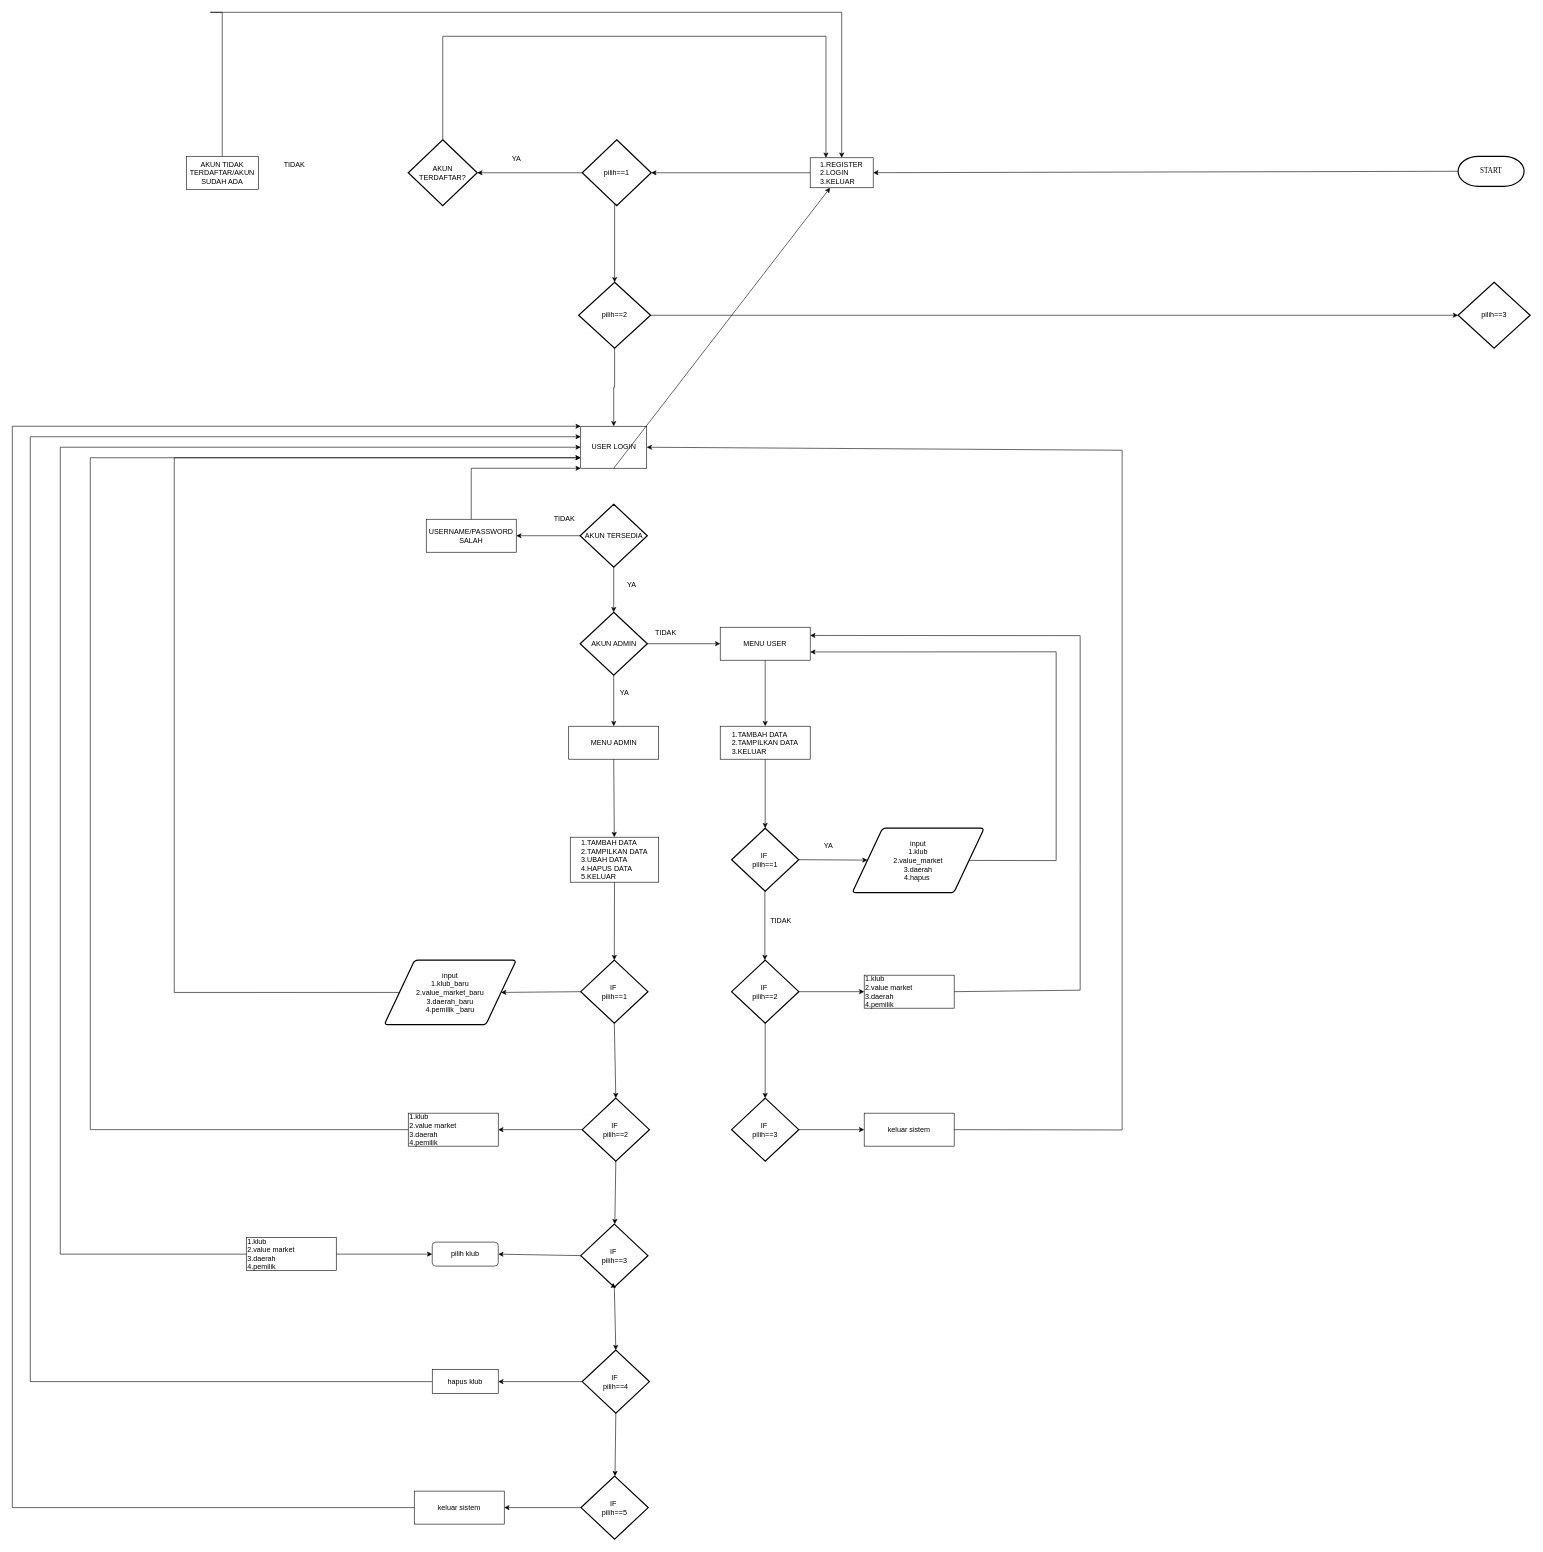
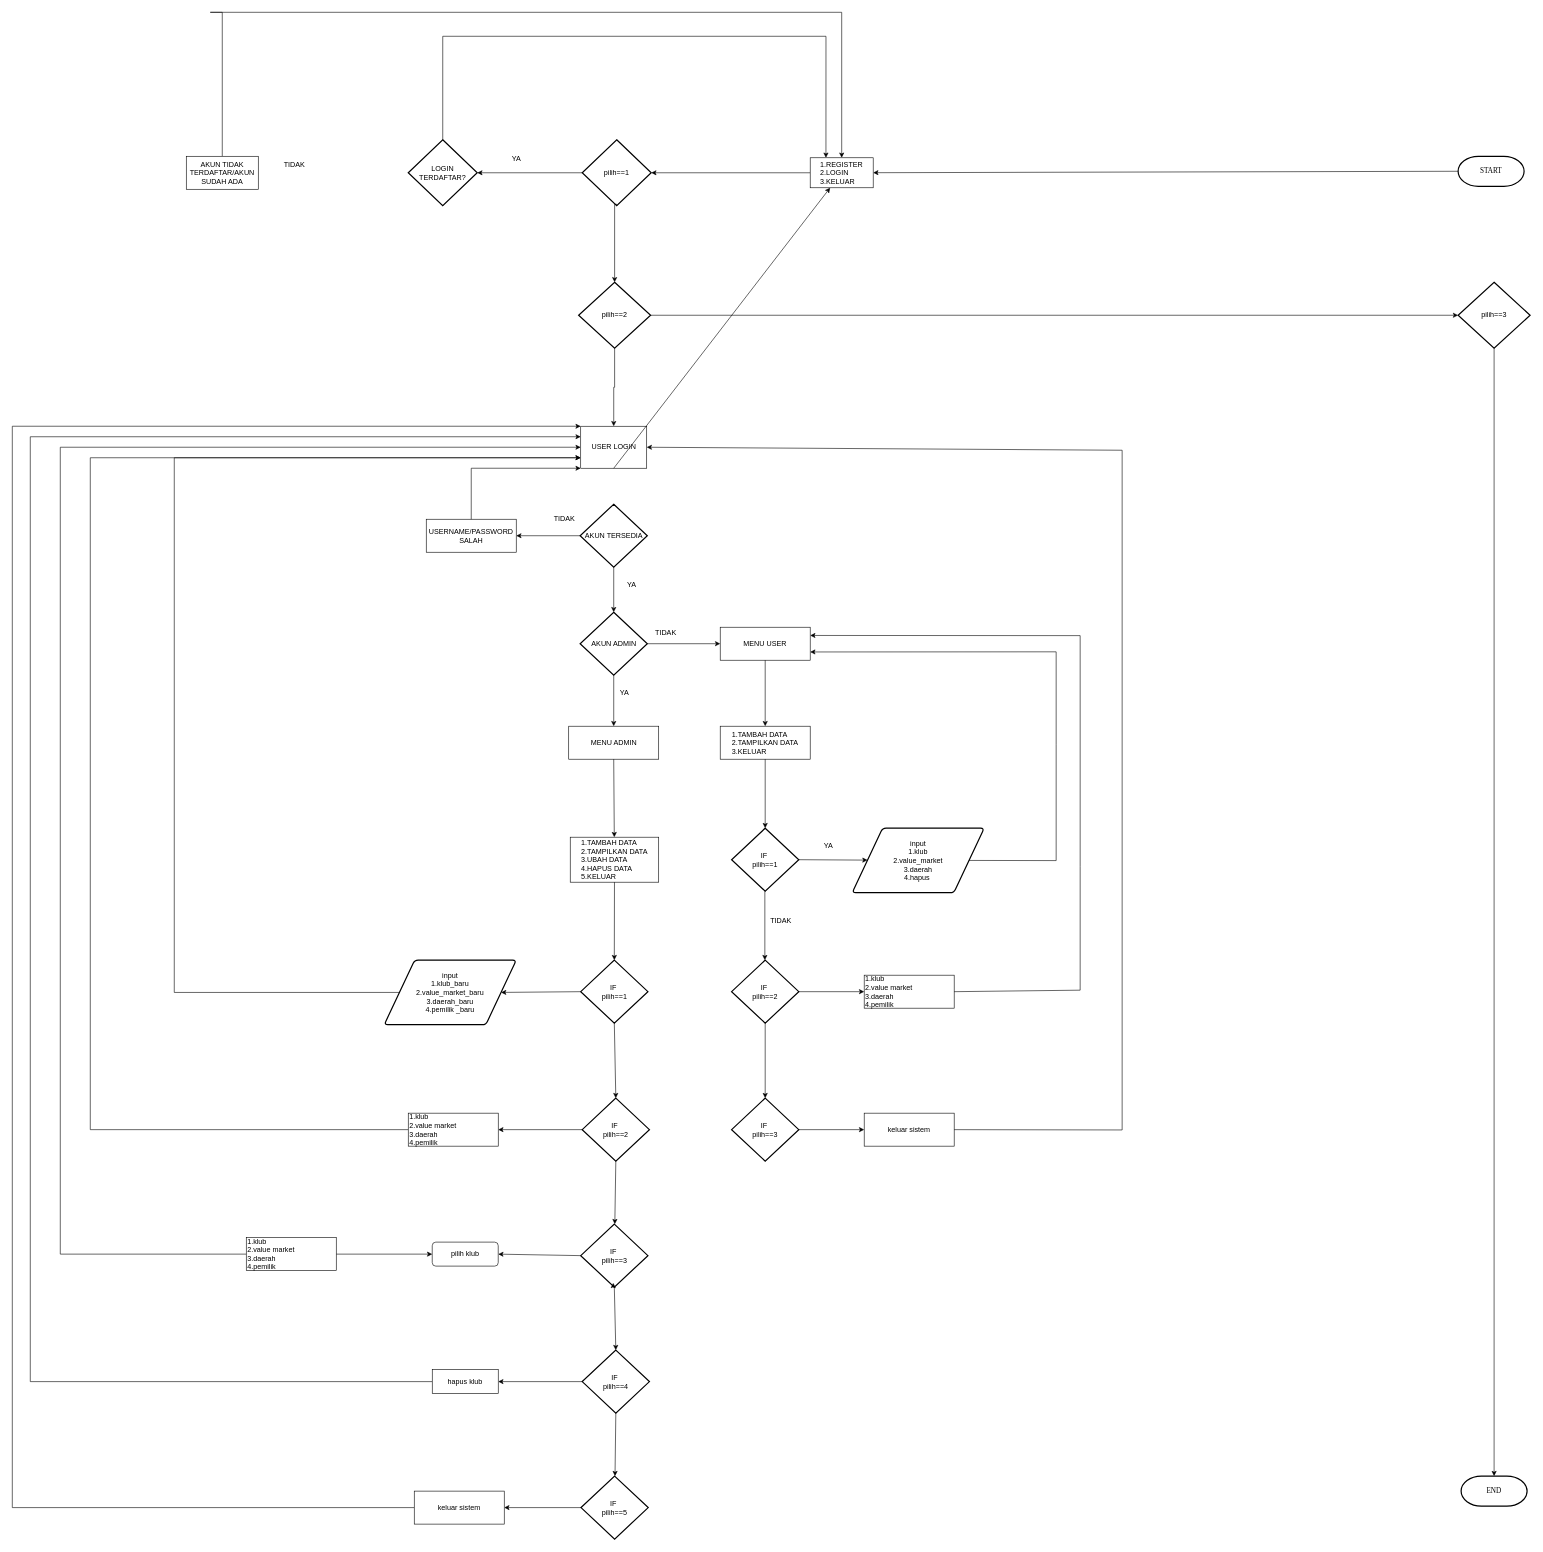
(443, 173) -> (443, 173)
none -> (1494, 1470)
none -> (1494, 1491)
